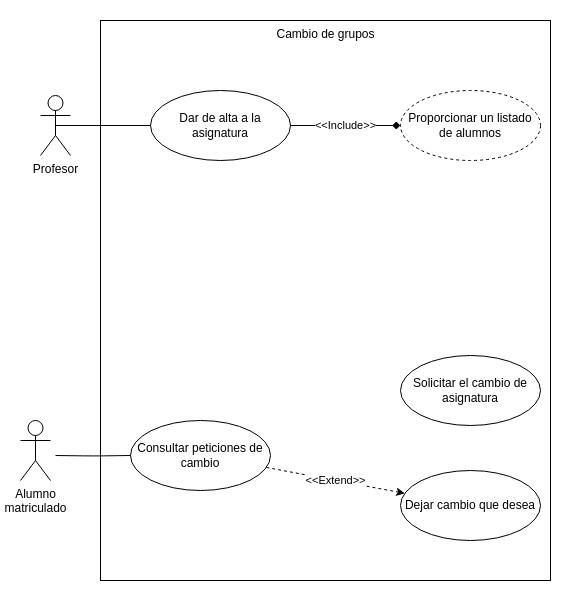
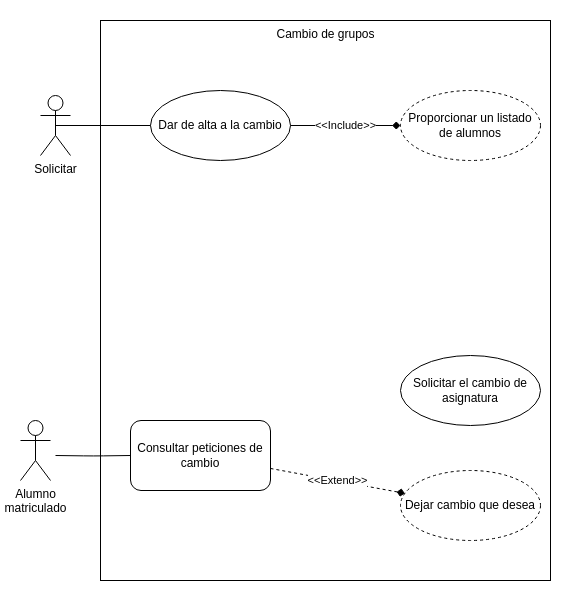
(221, 126) -> (221, 126)
(56, 170) -> (56, 170)
(201, 456) -> (201, 456)
(382, 489) -> (381, 489)
(471, 506) -> (471, 506)
